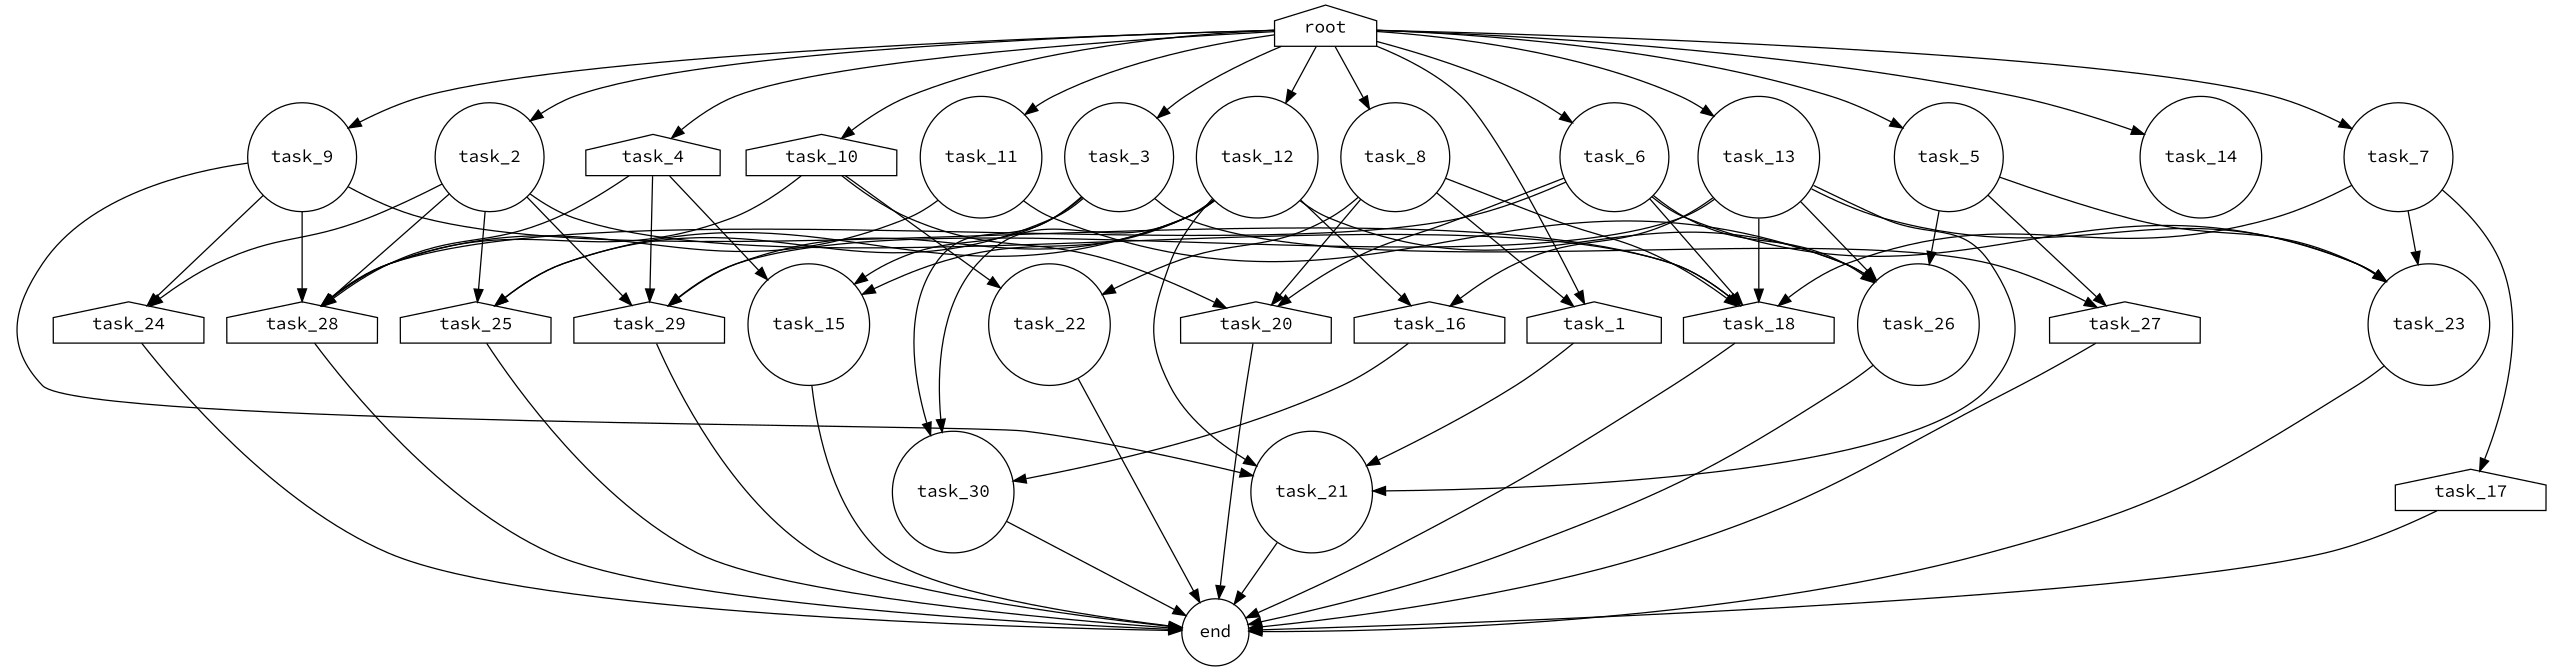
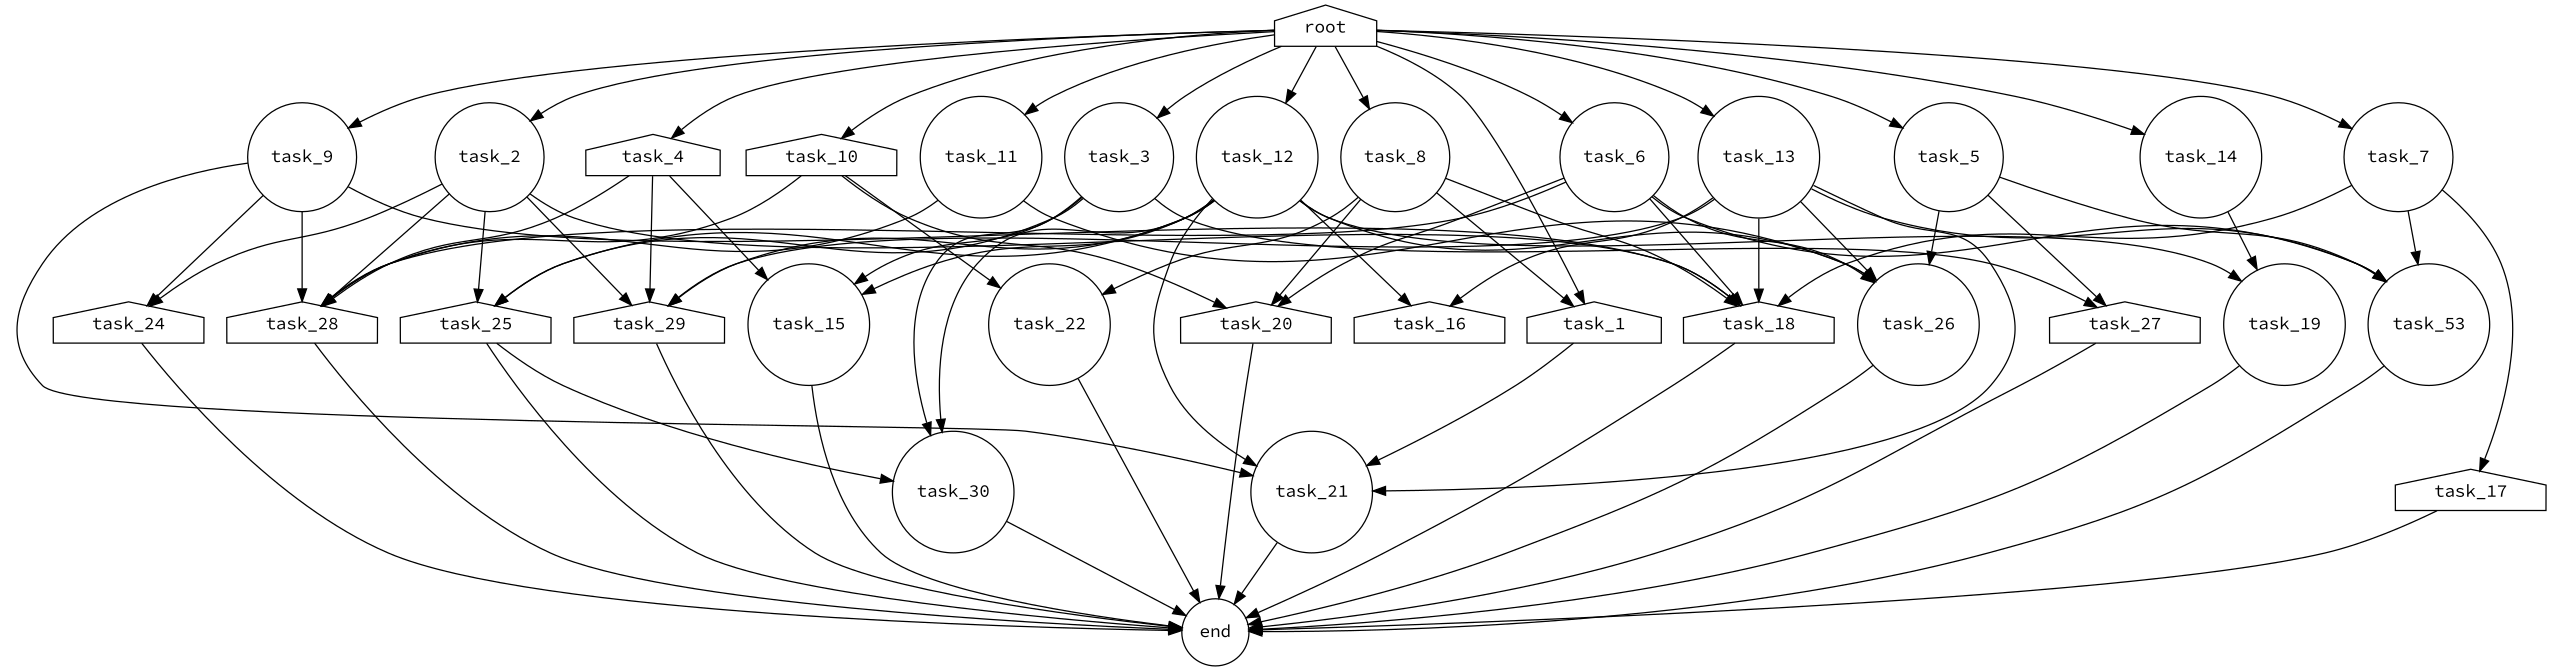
none -> (2284, 325)
(2429, 325) -> (2429, 325)
(1225, 430) -> (691, 433)
